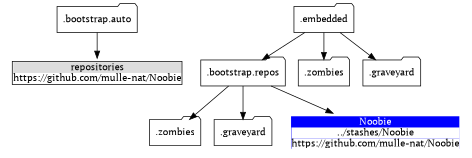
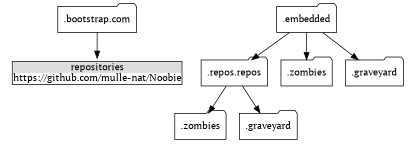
(97, 20) -> (97, 20)
(243, 73) -> (234, 73)
(375, 133) -> none
